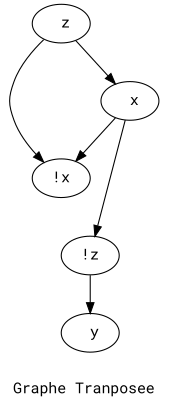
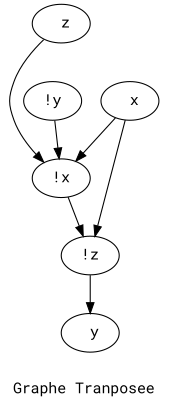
(92, 58) -> none
none -> (53, 101)
none -> (74, 212)
